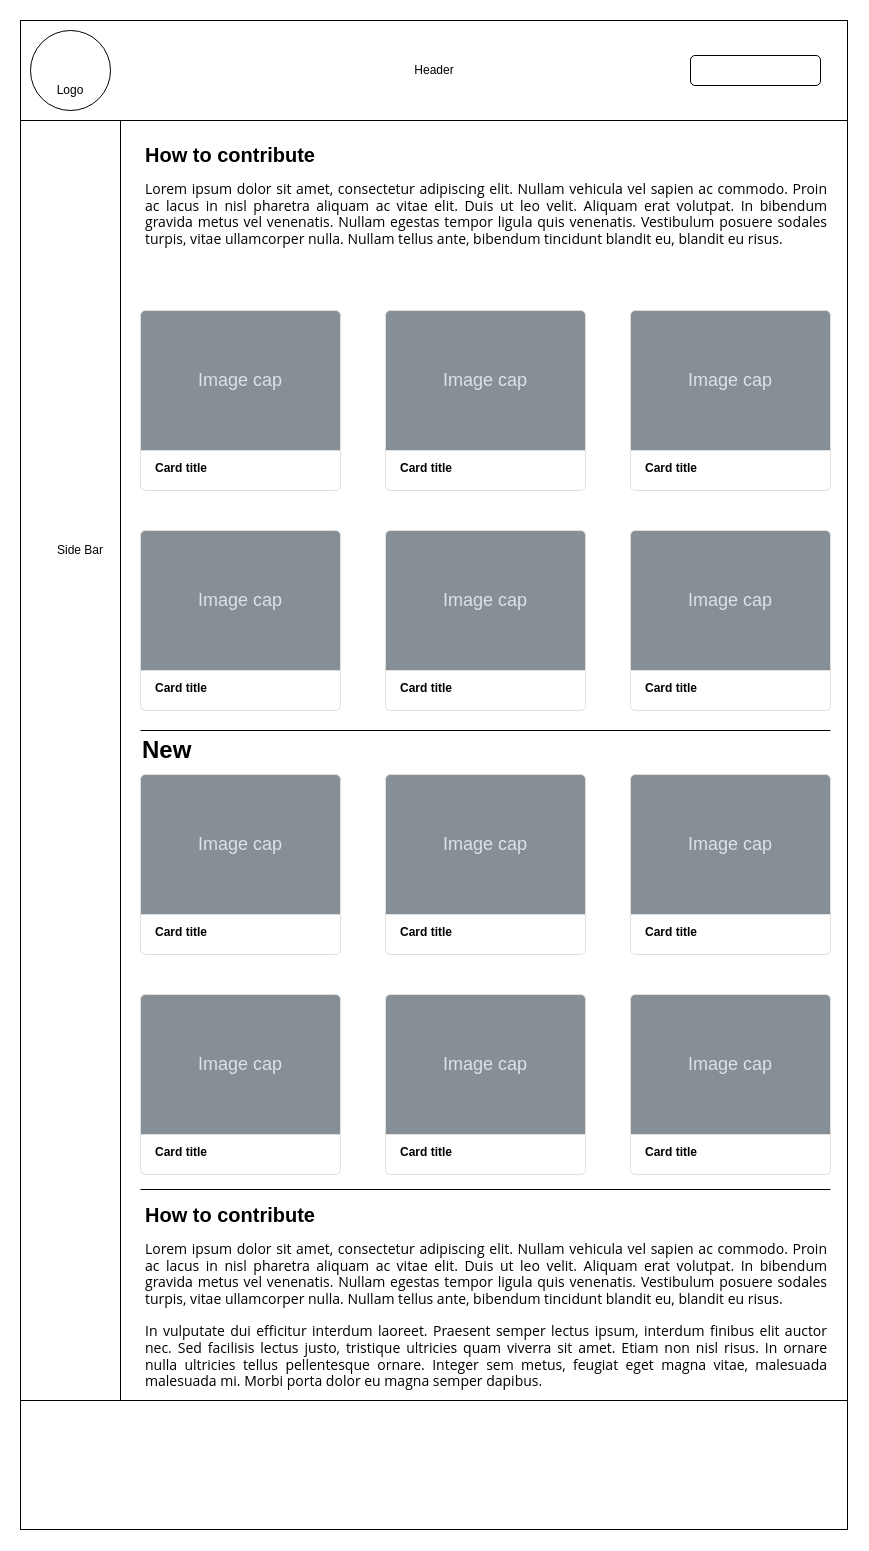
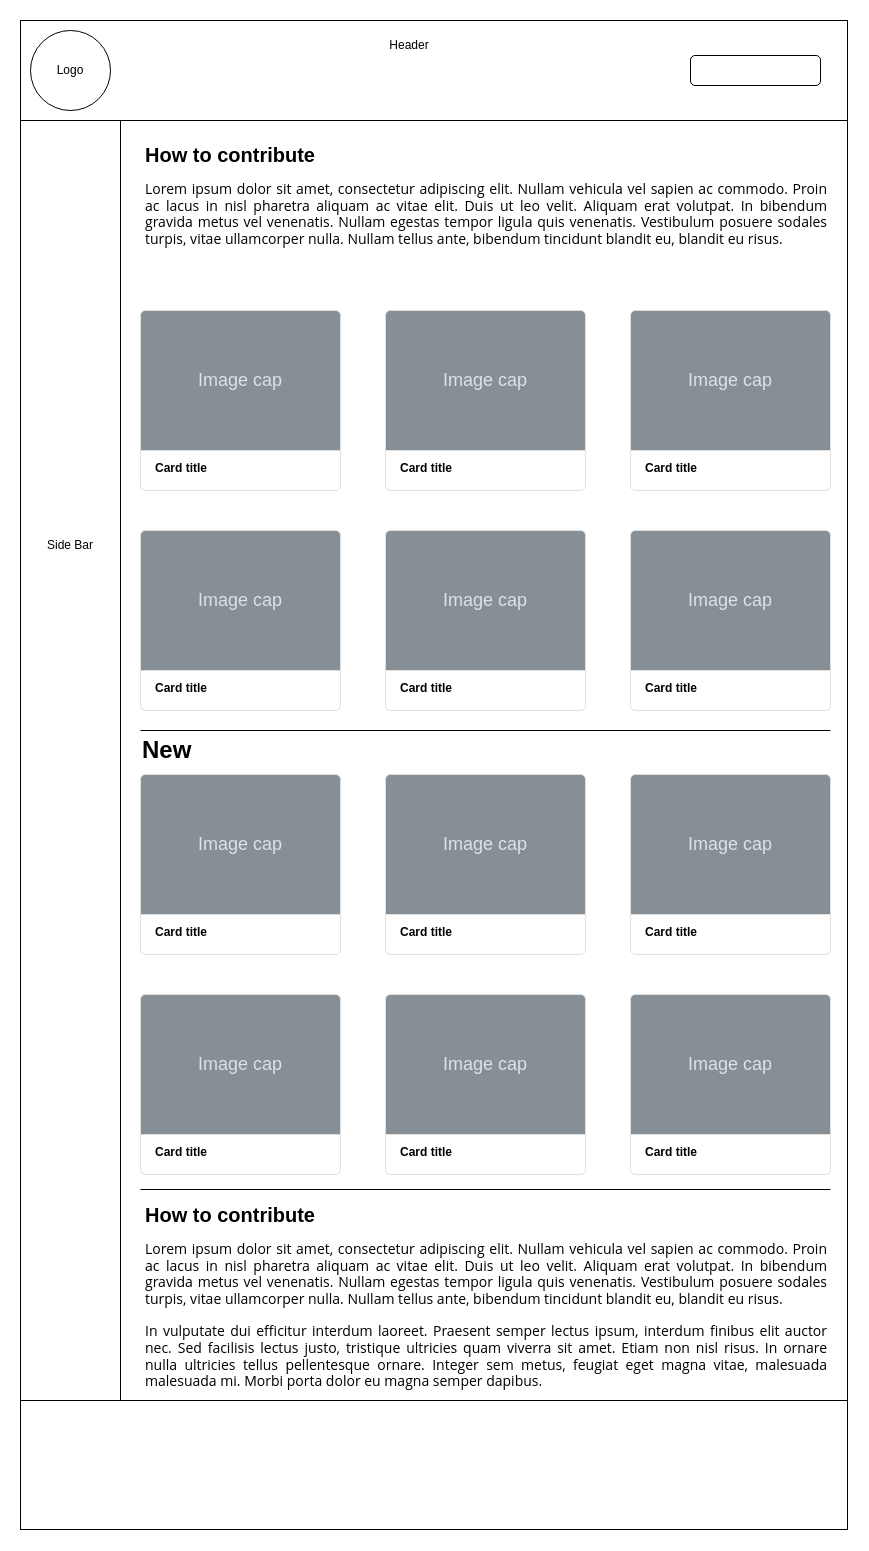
(435, 71) -> (410, 46)
(71, 91) -> (71, 71)
(81, 551) -> (71, 546)
